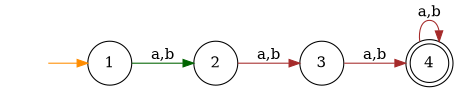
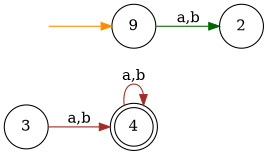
(110, 63) -> (134, 26)
(263, 63) -> none
